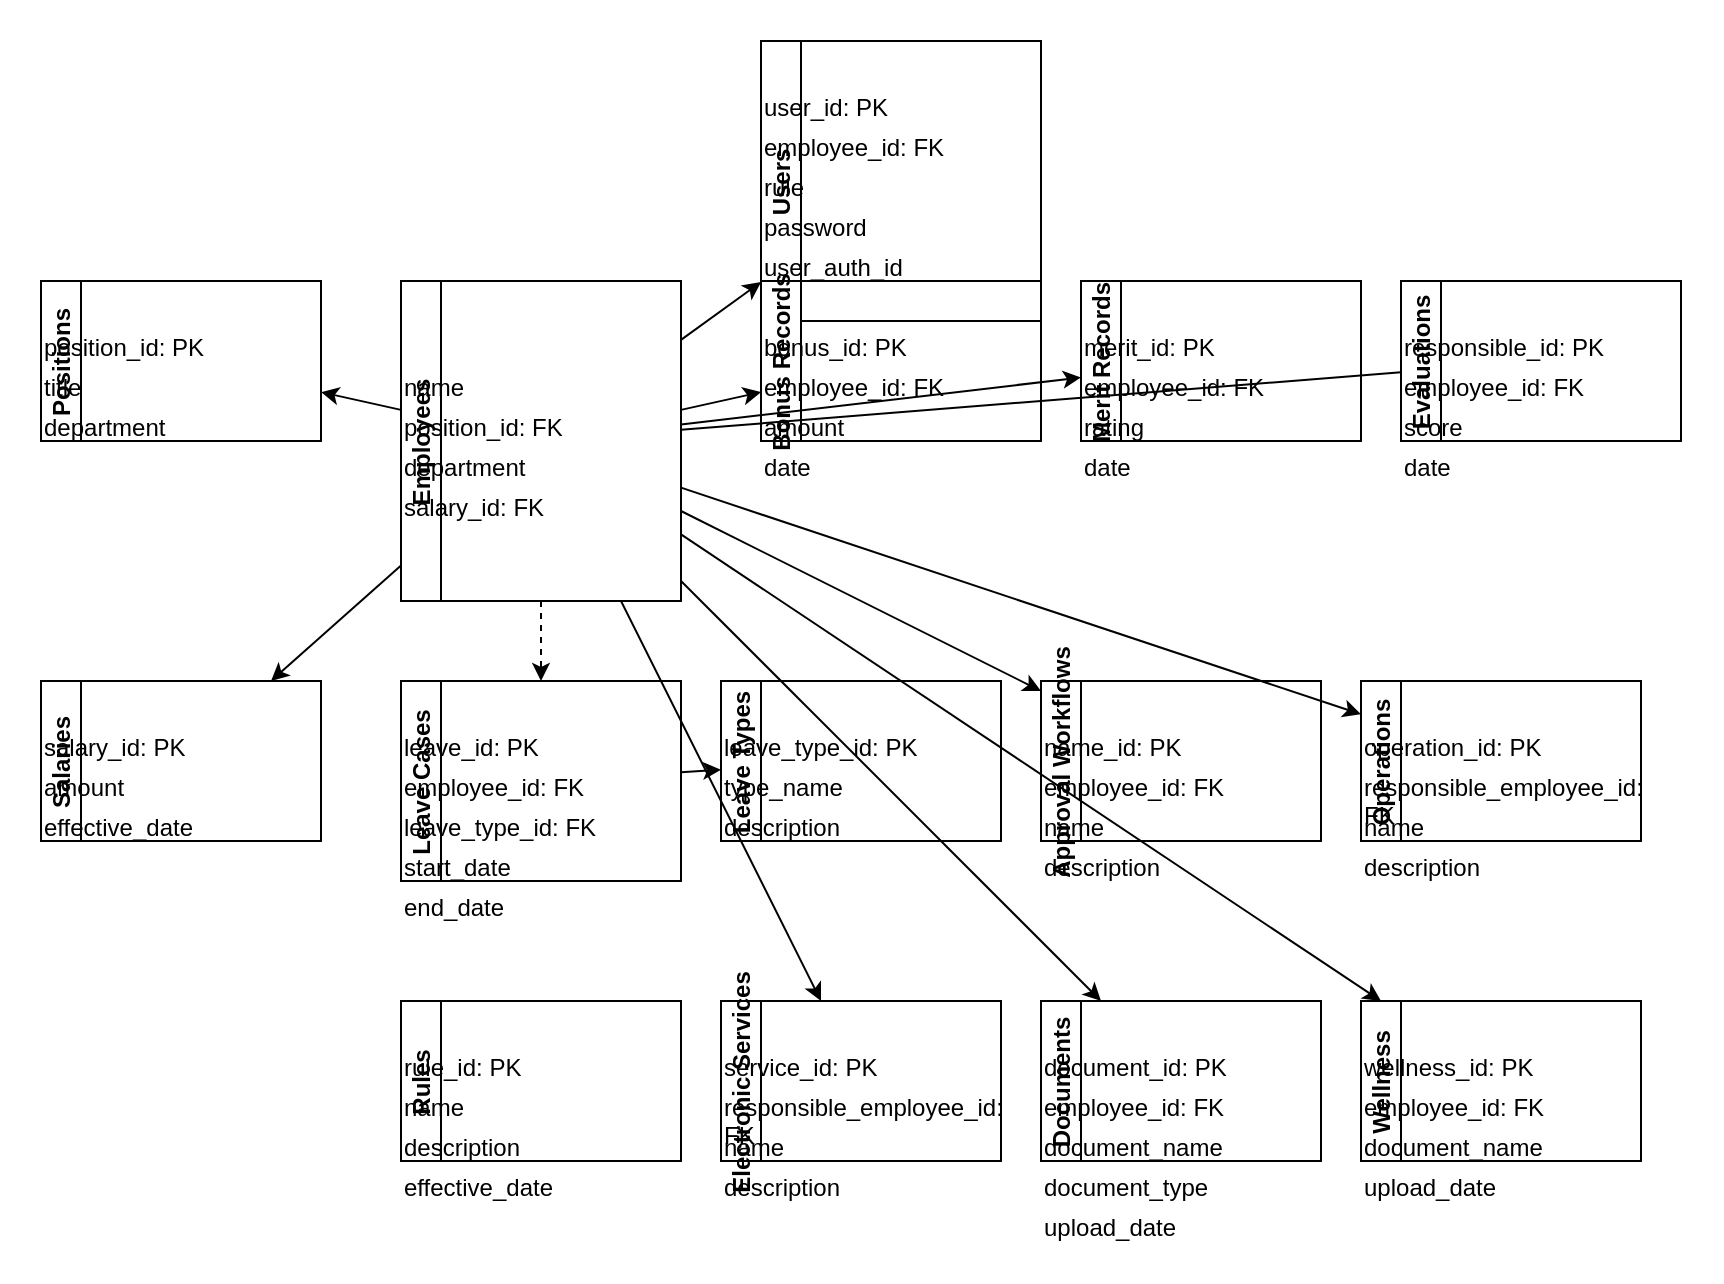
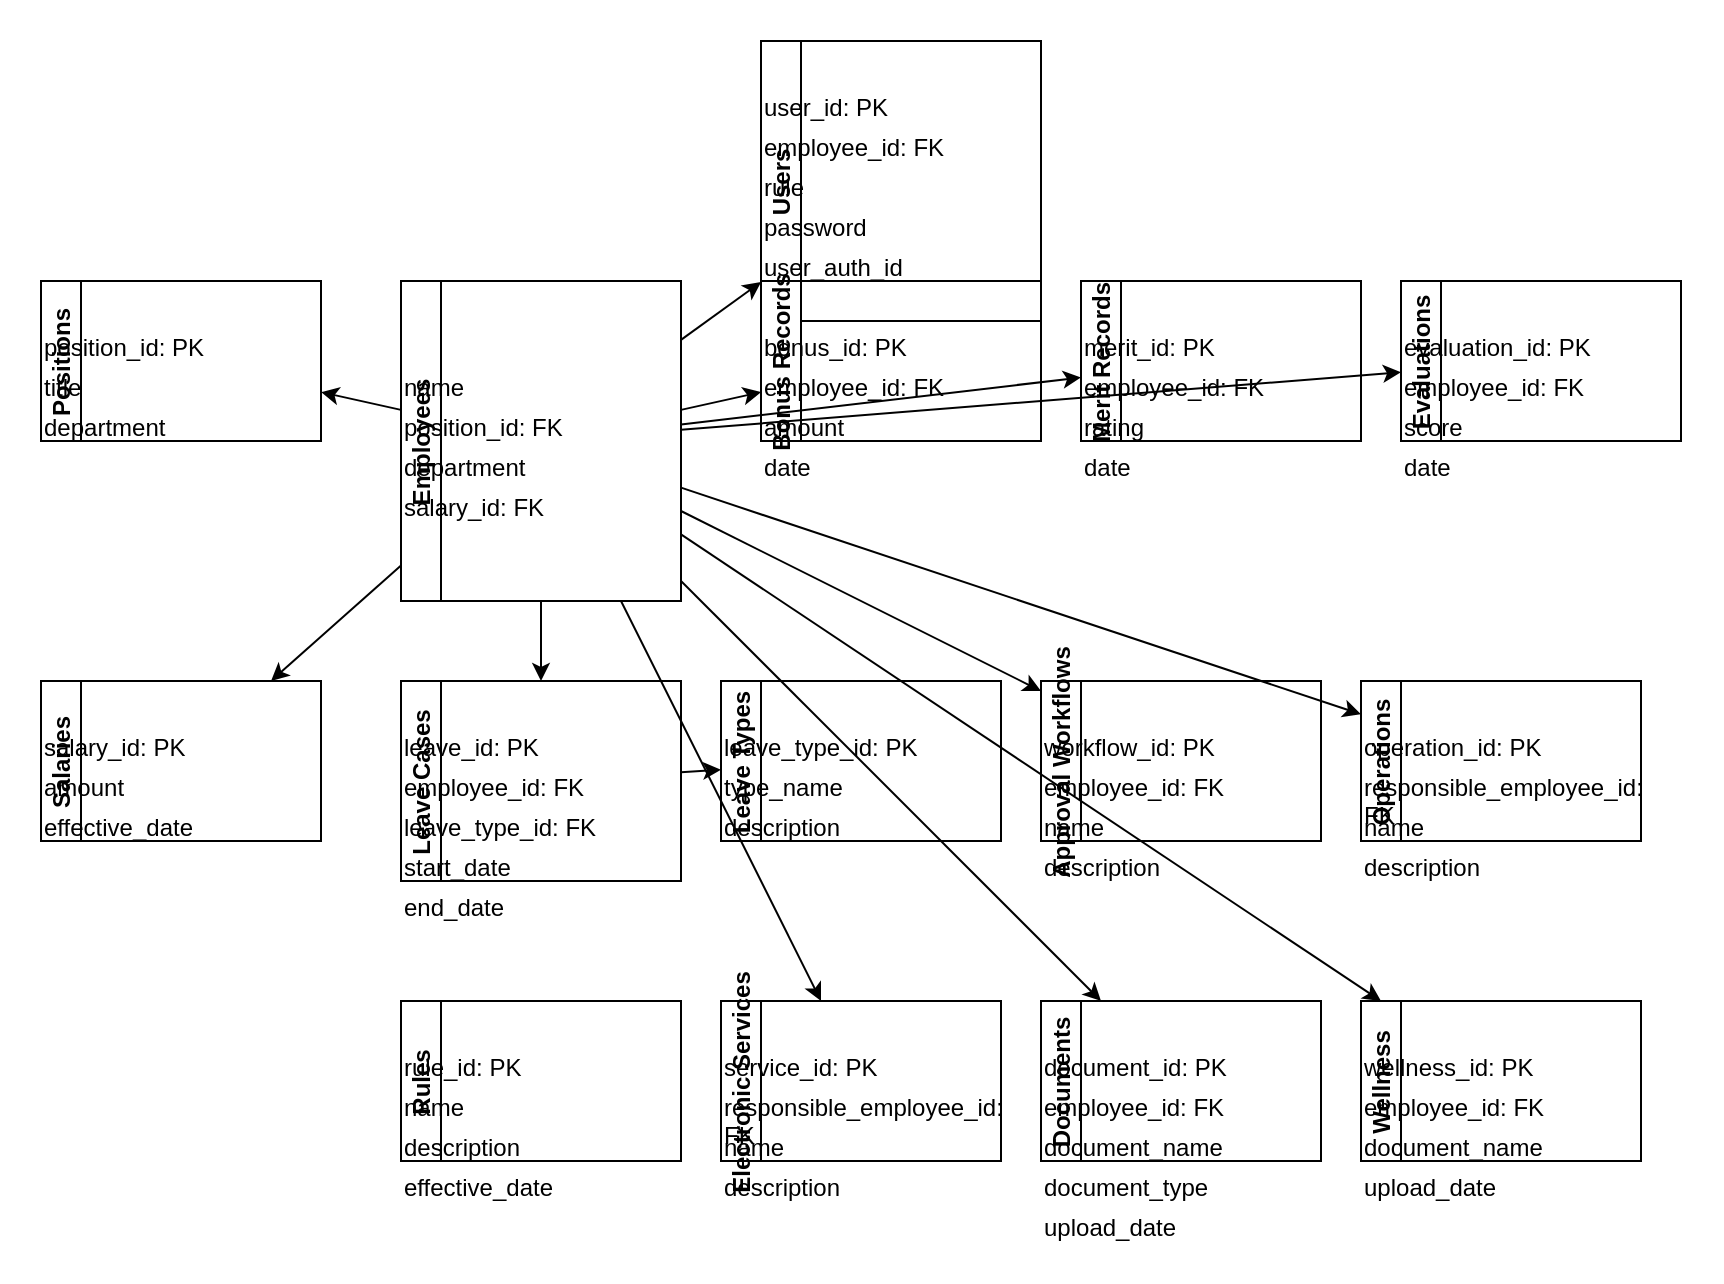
(1510, 349) -> (1504, 349)
(1391, 373) -> (1386, 373)
(541, 633) -> (541, 633)
(1110, 749) -> (1133, 749)
